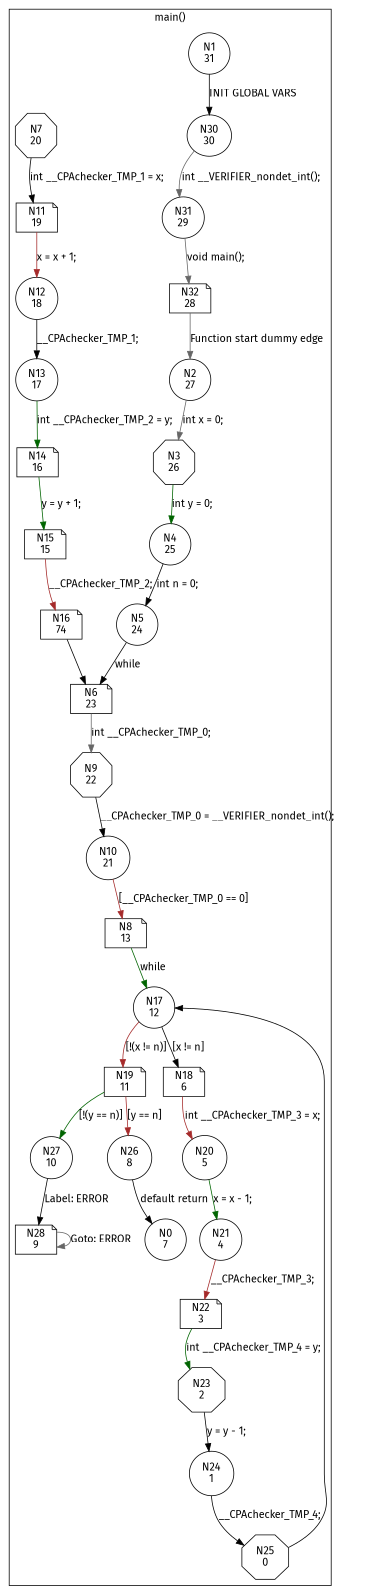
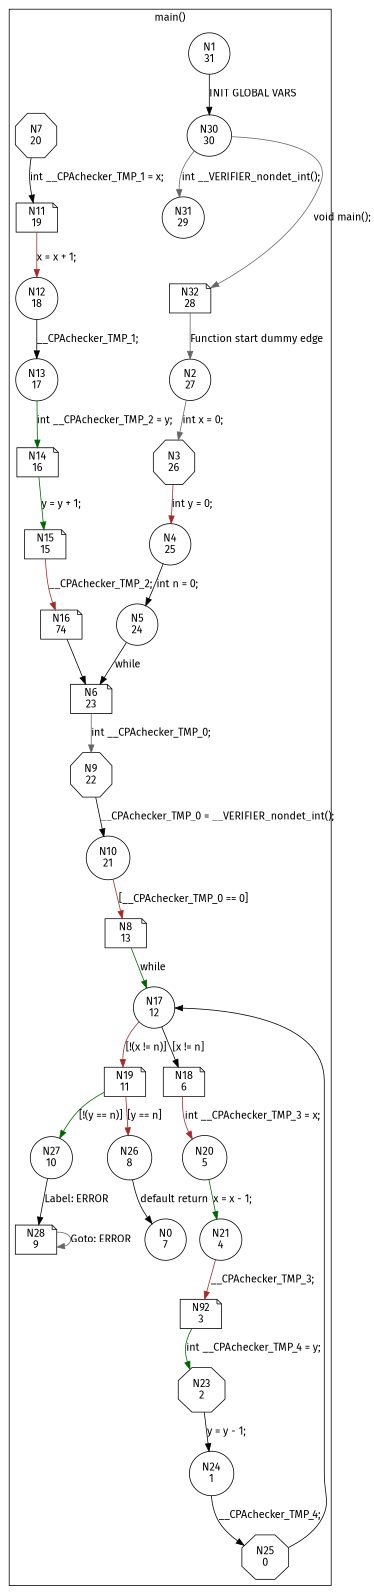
(187, 257) -> (314, 197)
(172, 500) -> (172, 500)
(201, 1314) -> (201, 1314)
